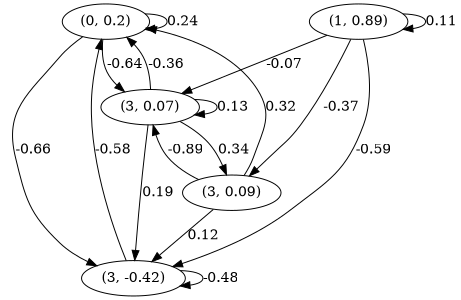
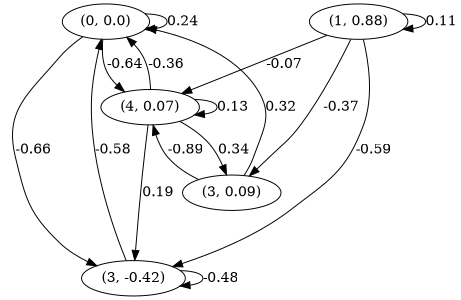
(106, 22) -> (106, 22)
(359, 22) -> (359, 22)
(150, 107) -> (150, 107)
(187, 232) -> none
